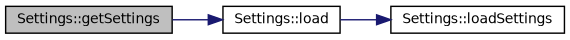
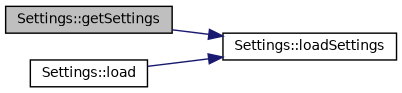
(190, 20) -> (191, 32)
